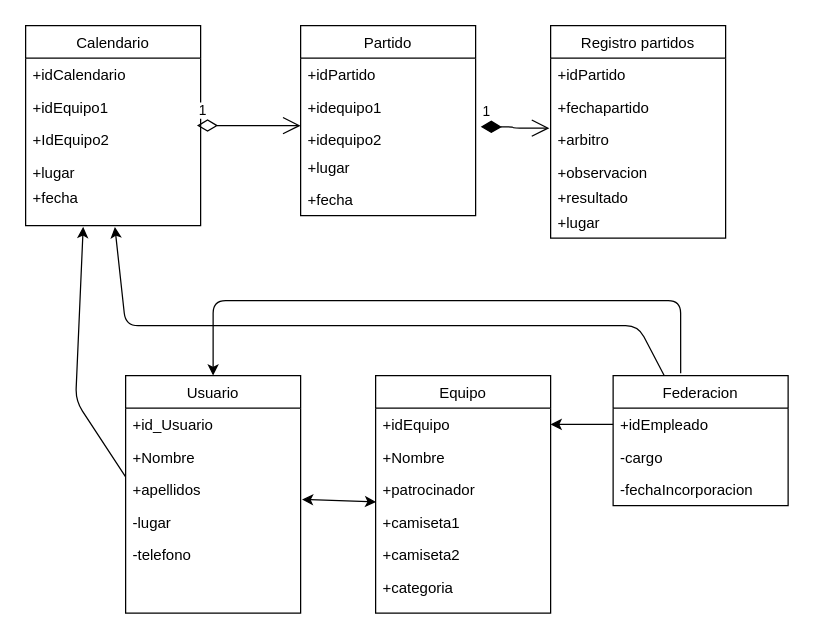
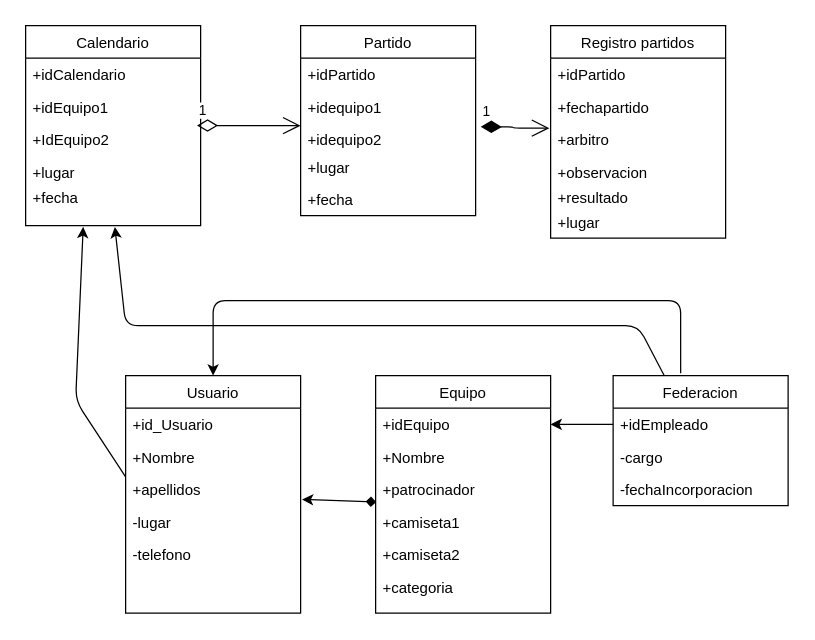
(366, 502) -> (366, 502)
